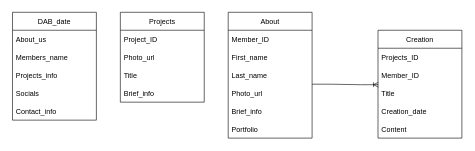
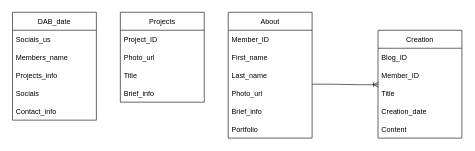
(32, 40) -> (34, 40)
(404, 58) -> (395, 58)
